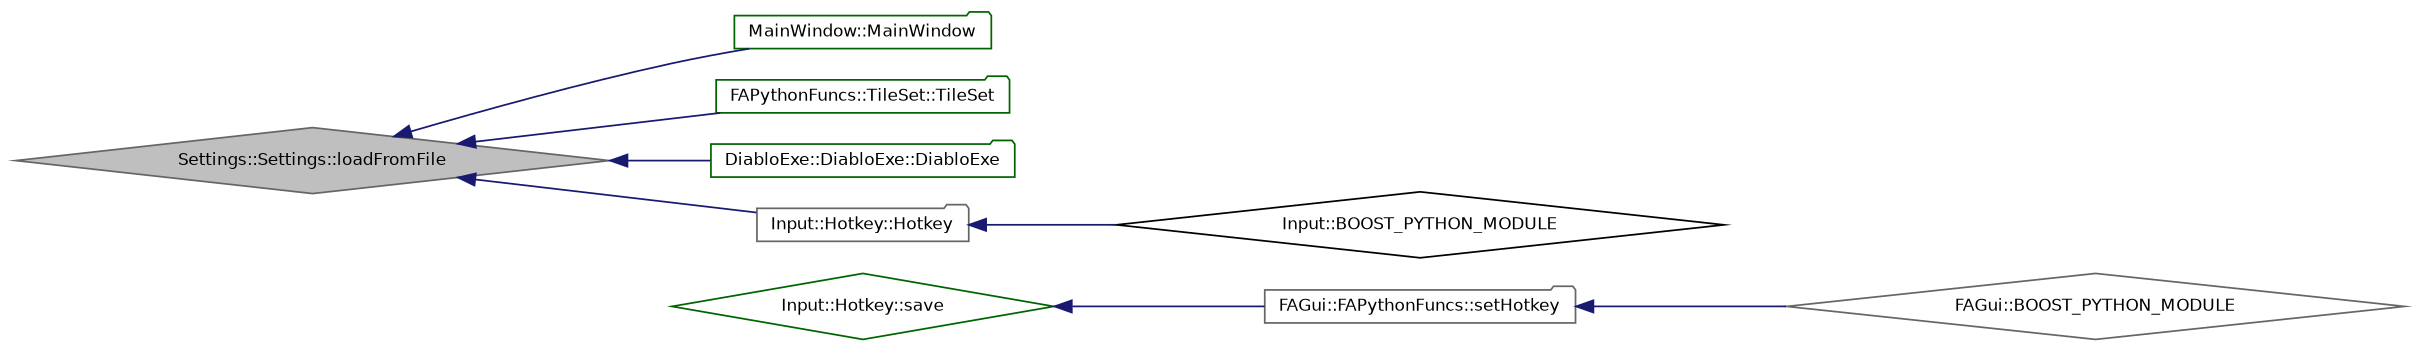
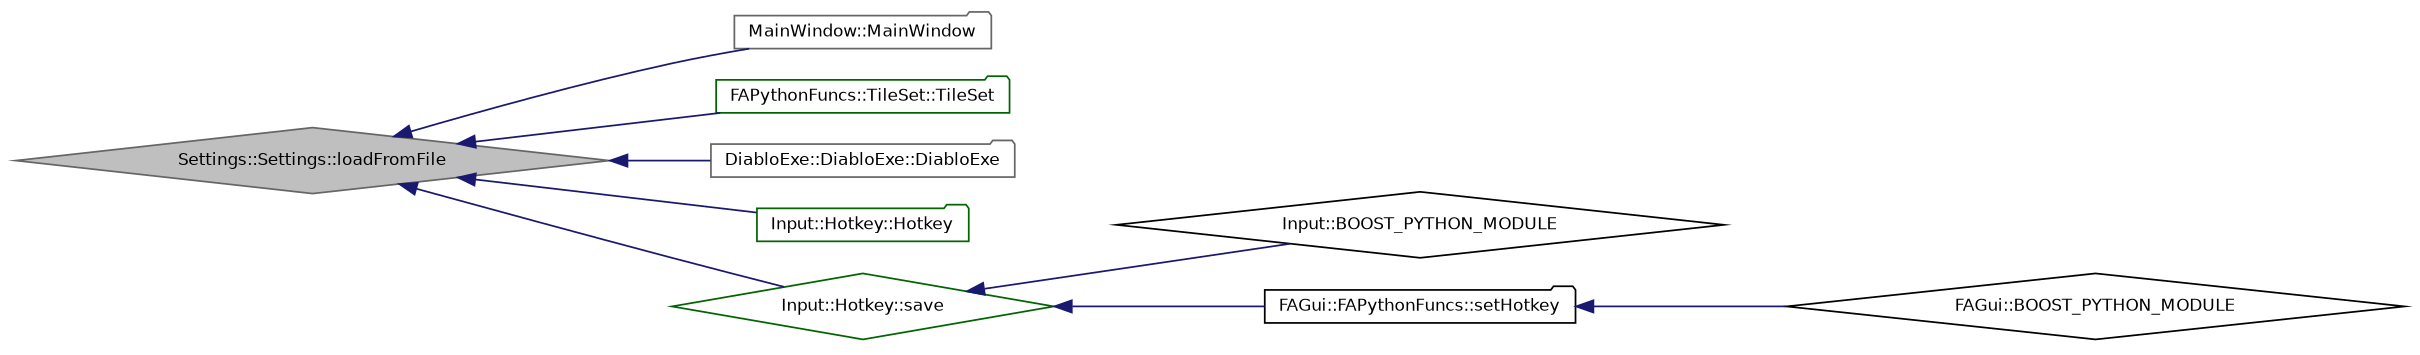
(863, 32) -> (863, 32)
(863, 161) -> (863, 161)
(863, 225) -> (863, 225)
(1051, 225) -> (1137, 266)
none -> (600, 239)
(1420, 306) -> (1420, 306)
(2095, 306) -> (2095, 306)
